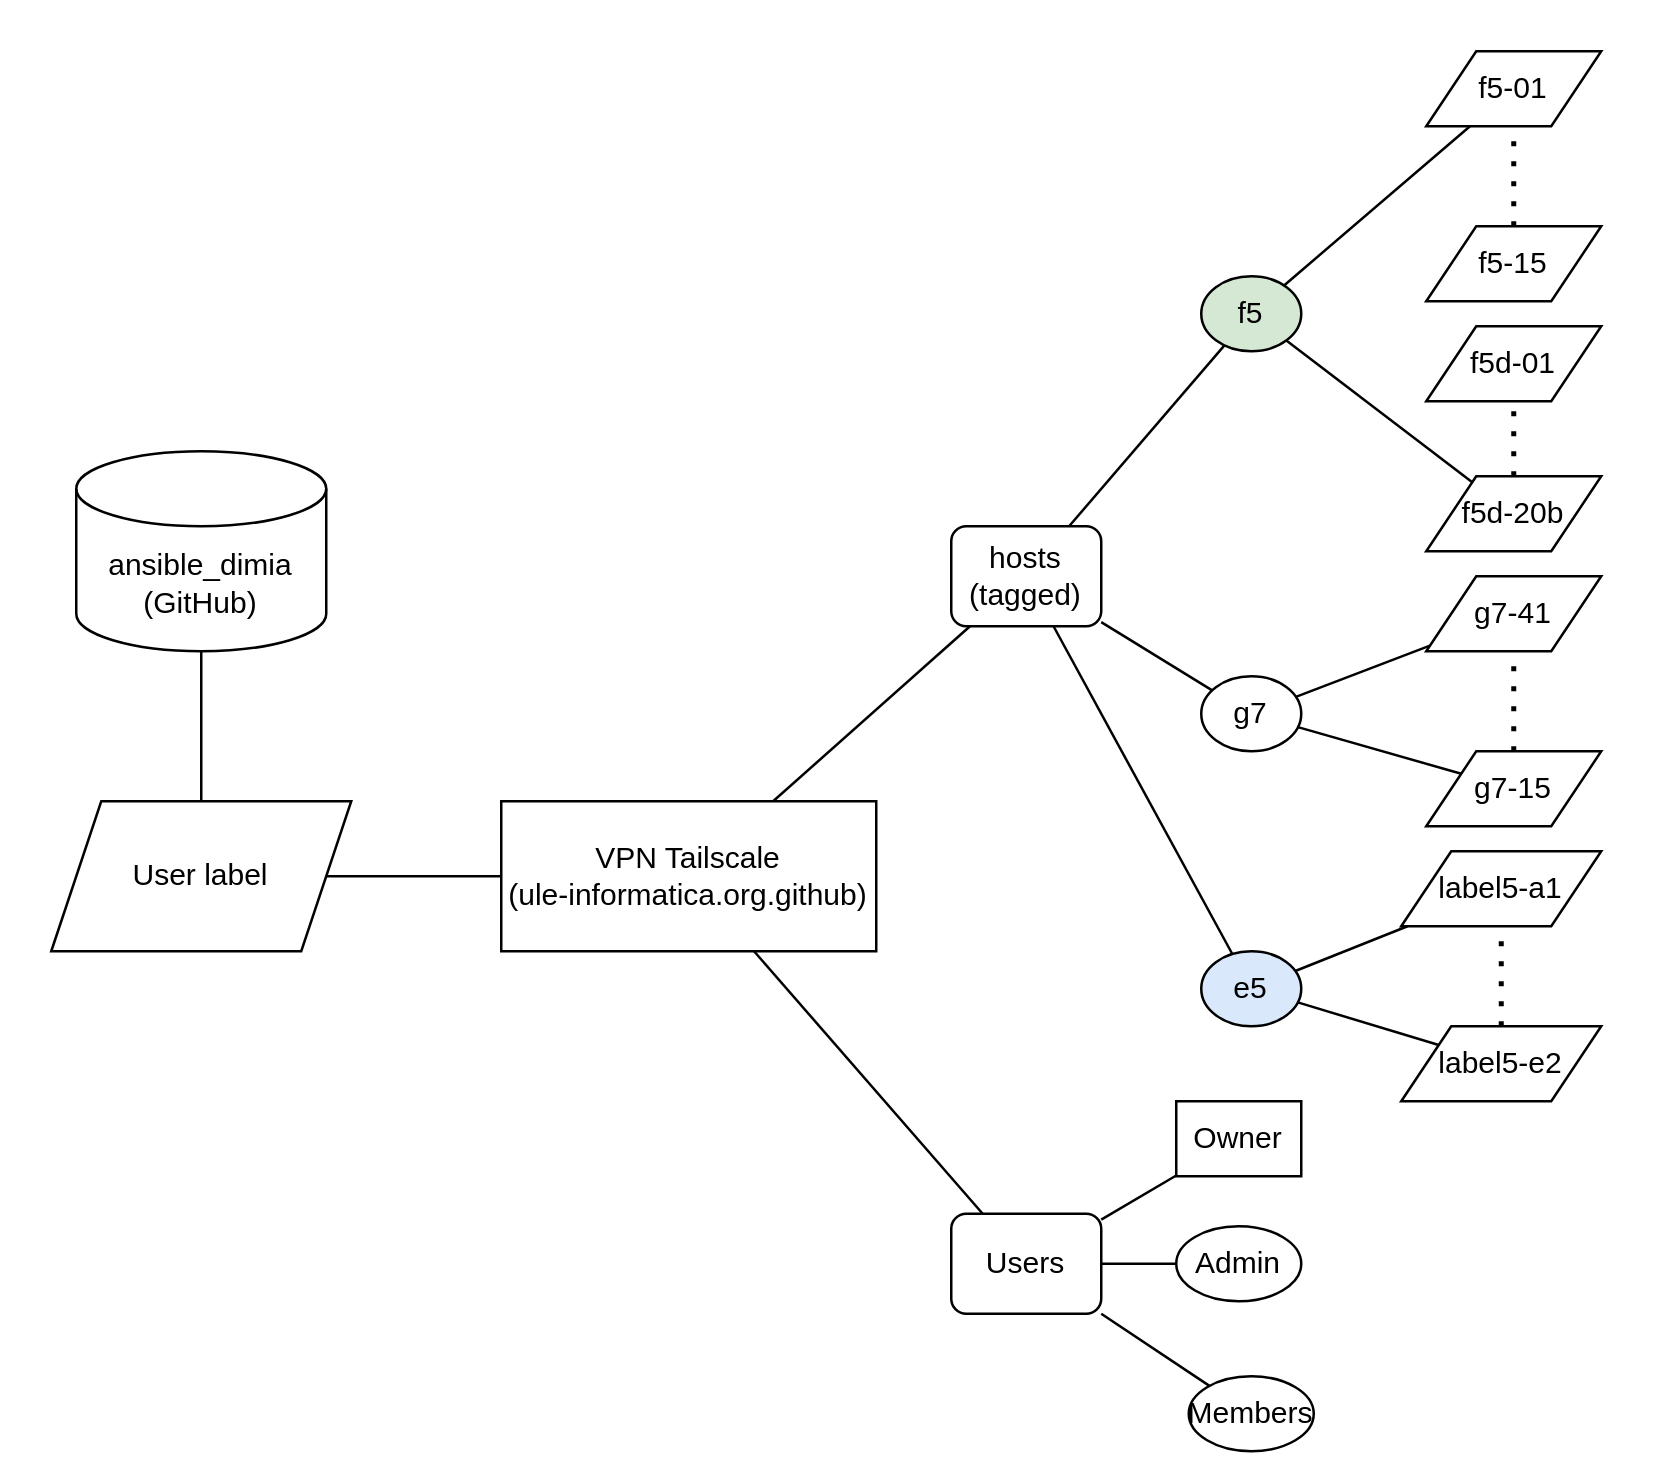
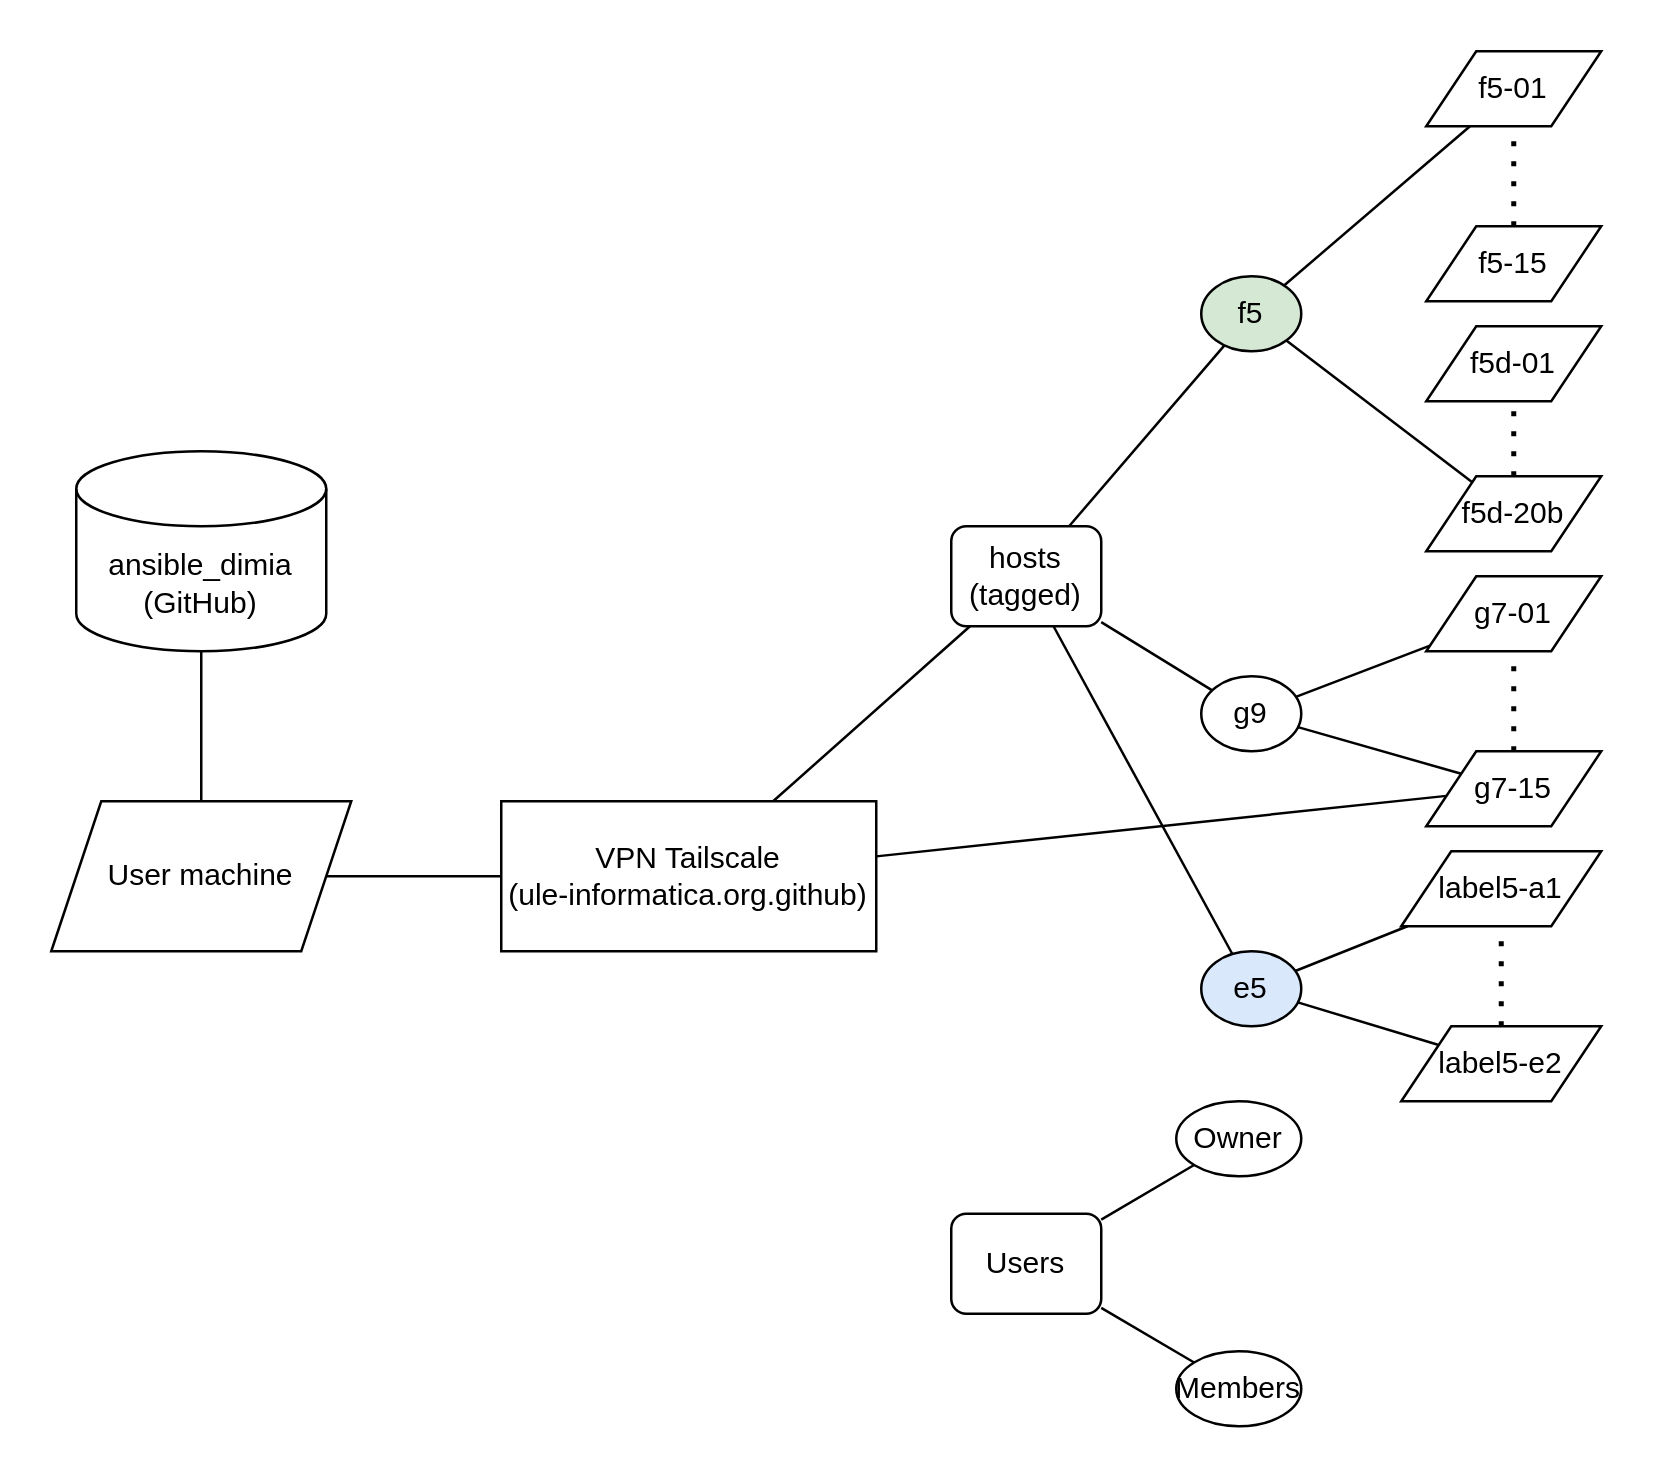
(1514, 614) -> (1514, 614)
(1251, 714) -> (1251, 714)
(201, 876) -> (201, 876)
(868, 1082) -> (1017, 841)
(1239, 1139) -> (1239, 1139)
(1138, 1264) -> none
(1239, 1264) -> none
(1251, 1414) -> (1239, 1389)
